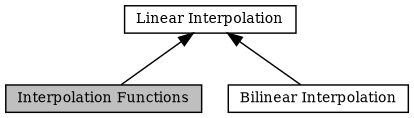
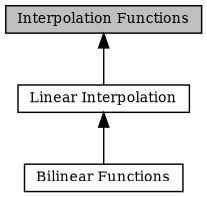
(151, 63) -> (104, 66)
(318, 99) -> (104, 178)
